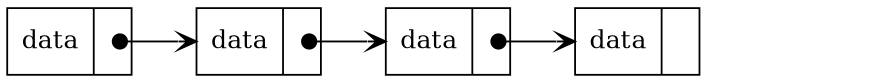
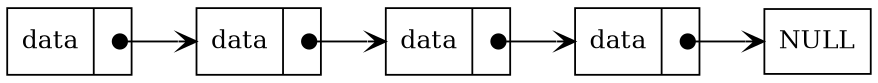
none -> (818, 41)
